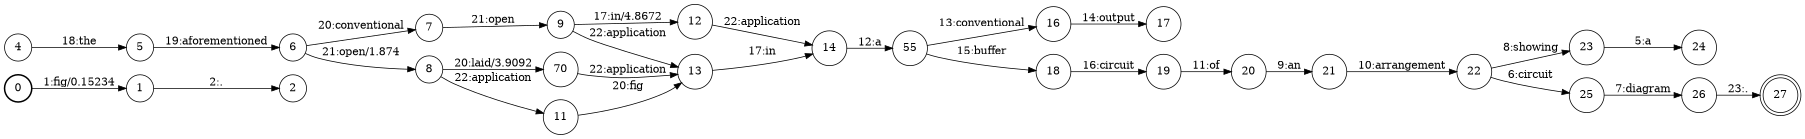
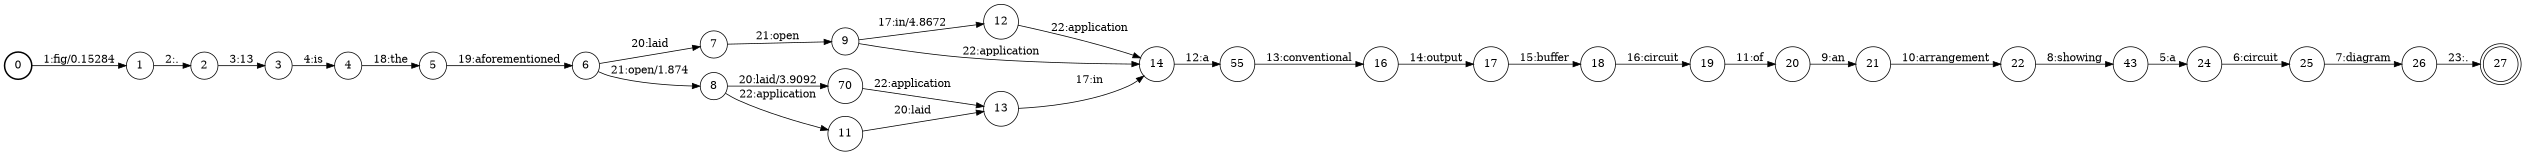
(361, 26) -> (650, 44)
(1587, 47) -> (2131, 64)
(621, 50) -> (995, 60)
(977, 64) -> (1541, 64)
none -> (279, 66)
(79, 83) -> (79, 60)
(628, 86) -> (912, 111)
(1526, 86) -> (2252, 64)
